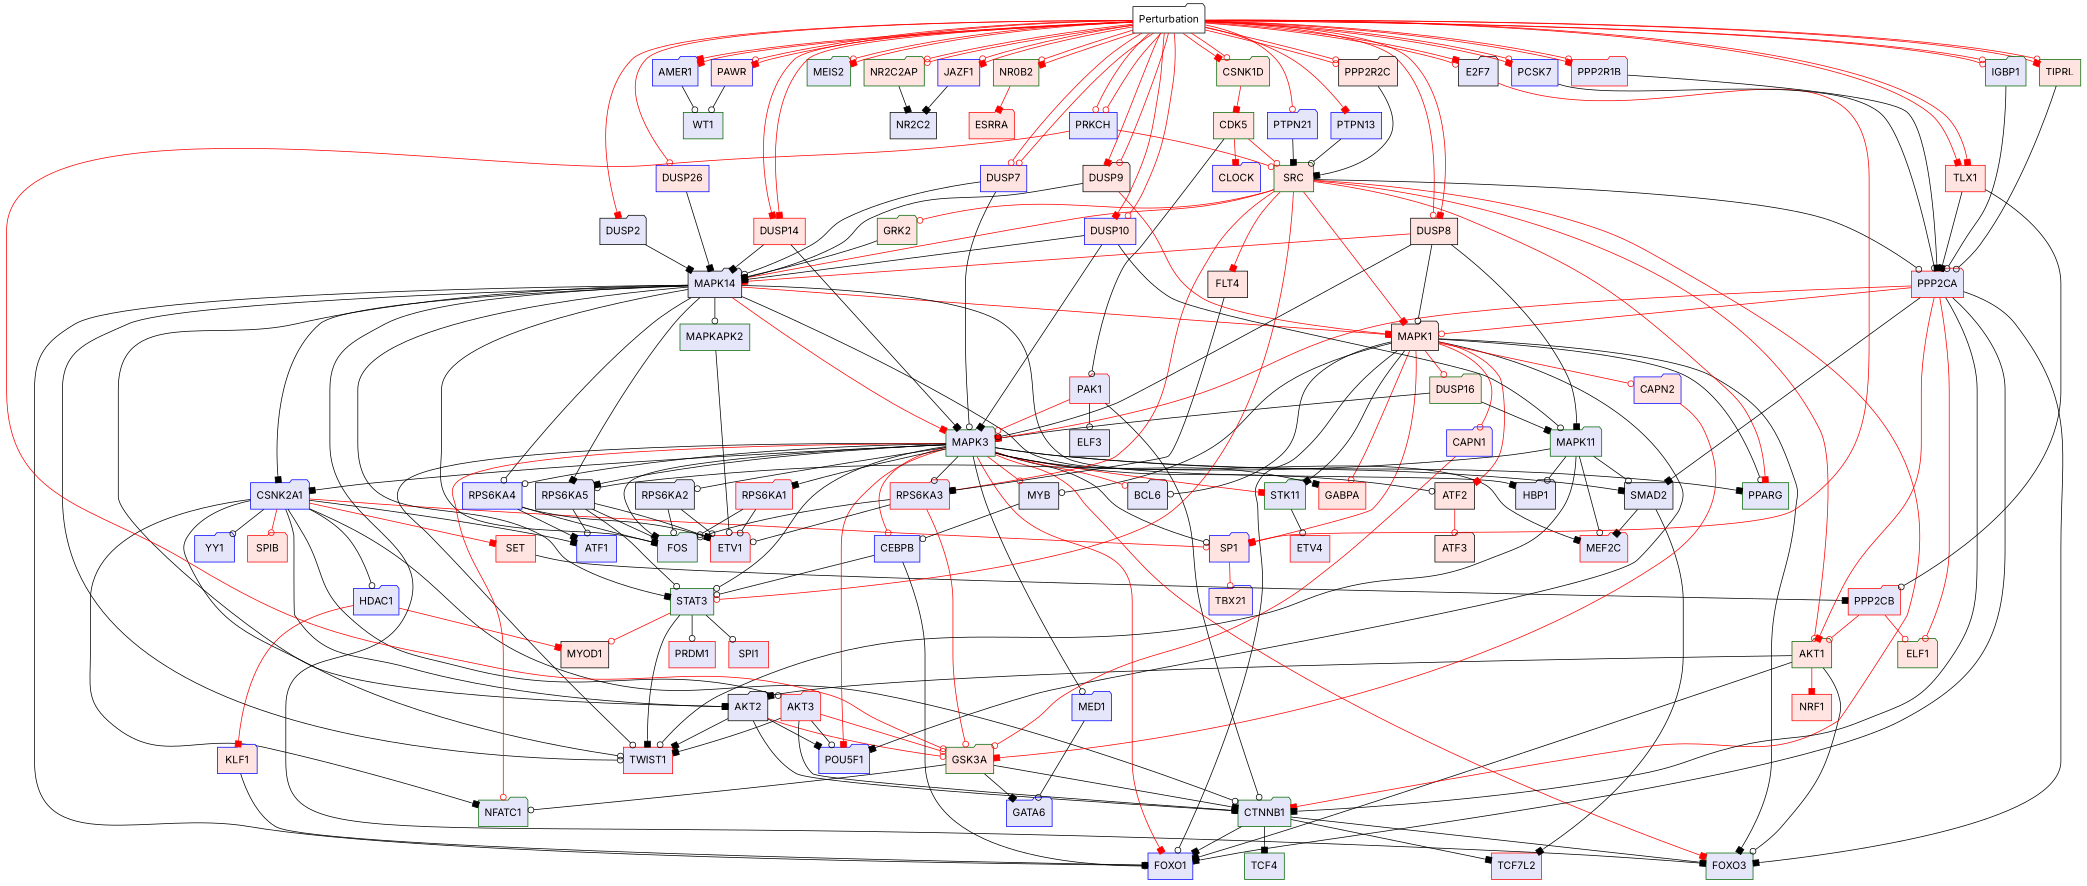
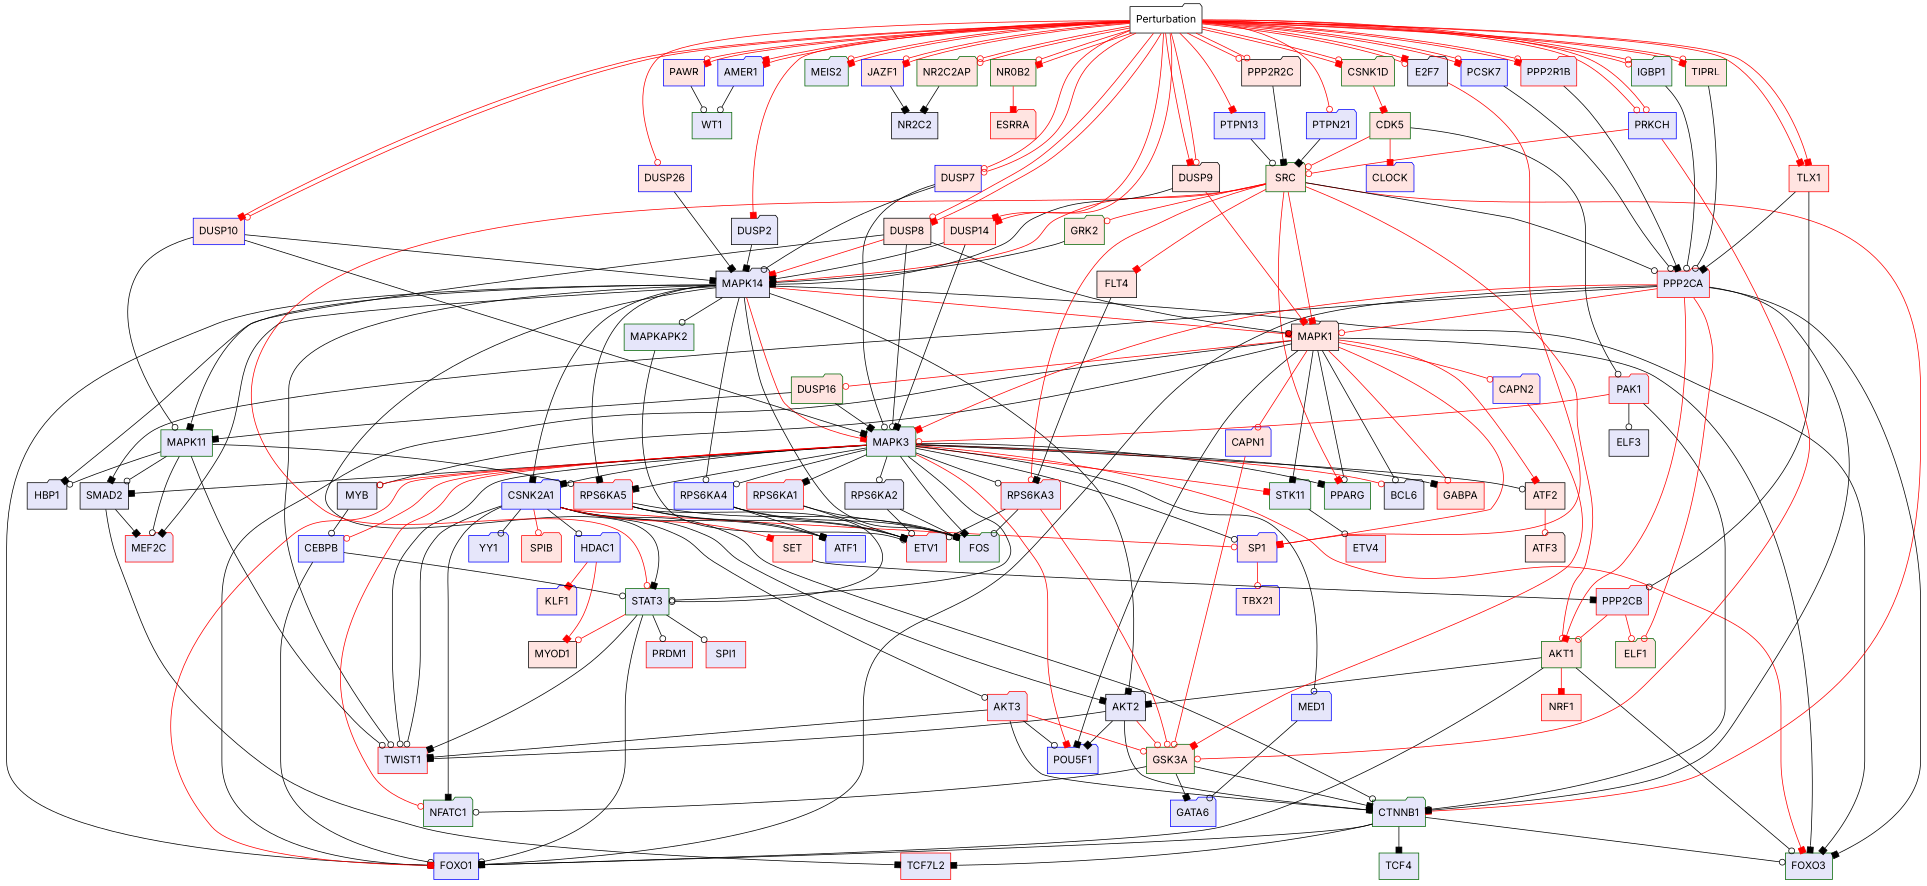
(1576, 443) -> (187, 443)
(565, 496) -> (603, 496)
(676, 854) -> (622, 780)
